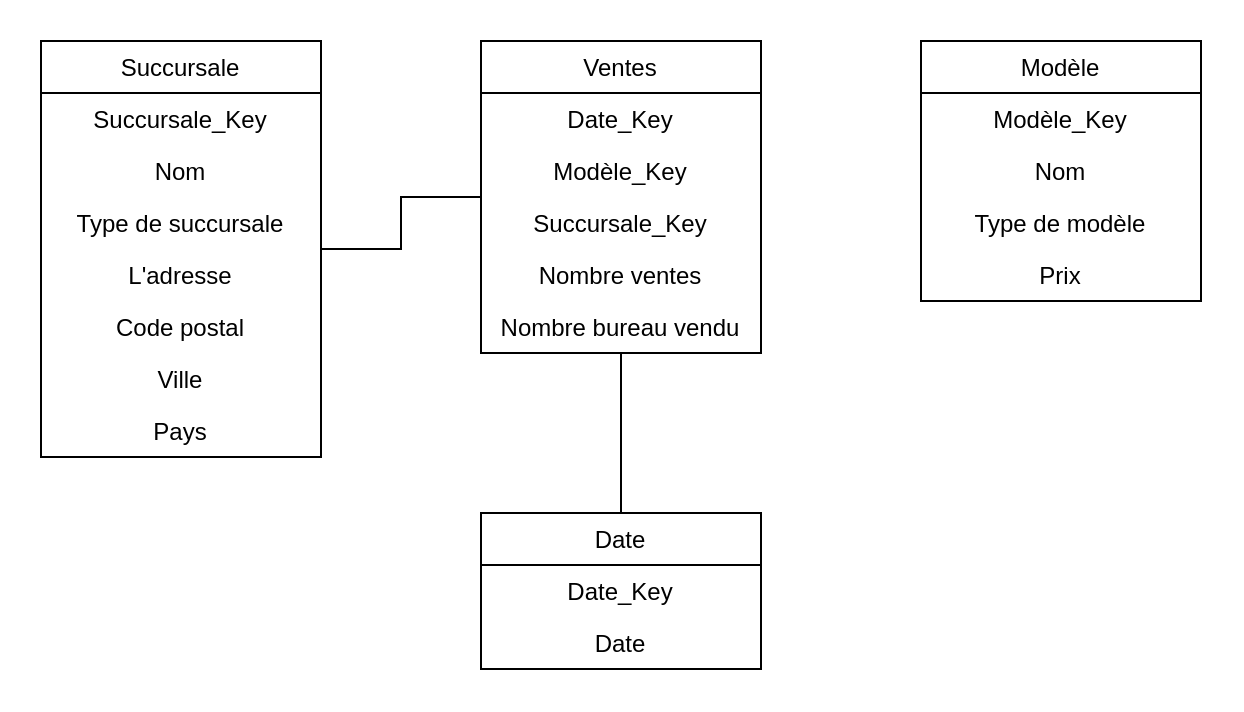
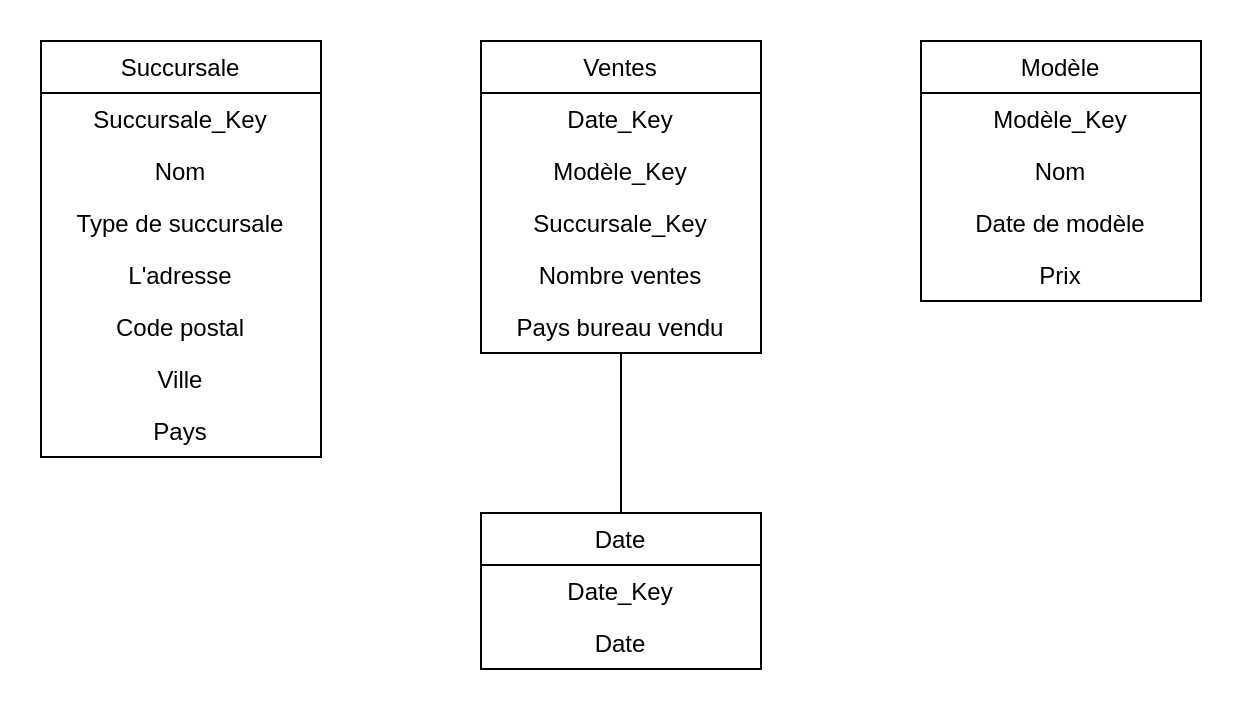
(401, 223) -> none
(1060, 224) -> (1060, 224)
(620, 328) -> (620, 328)
